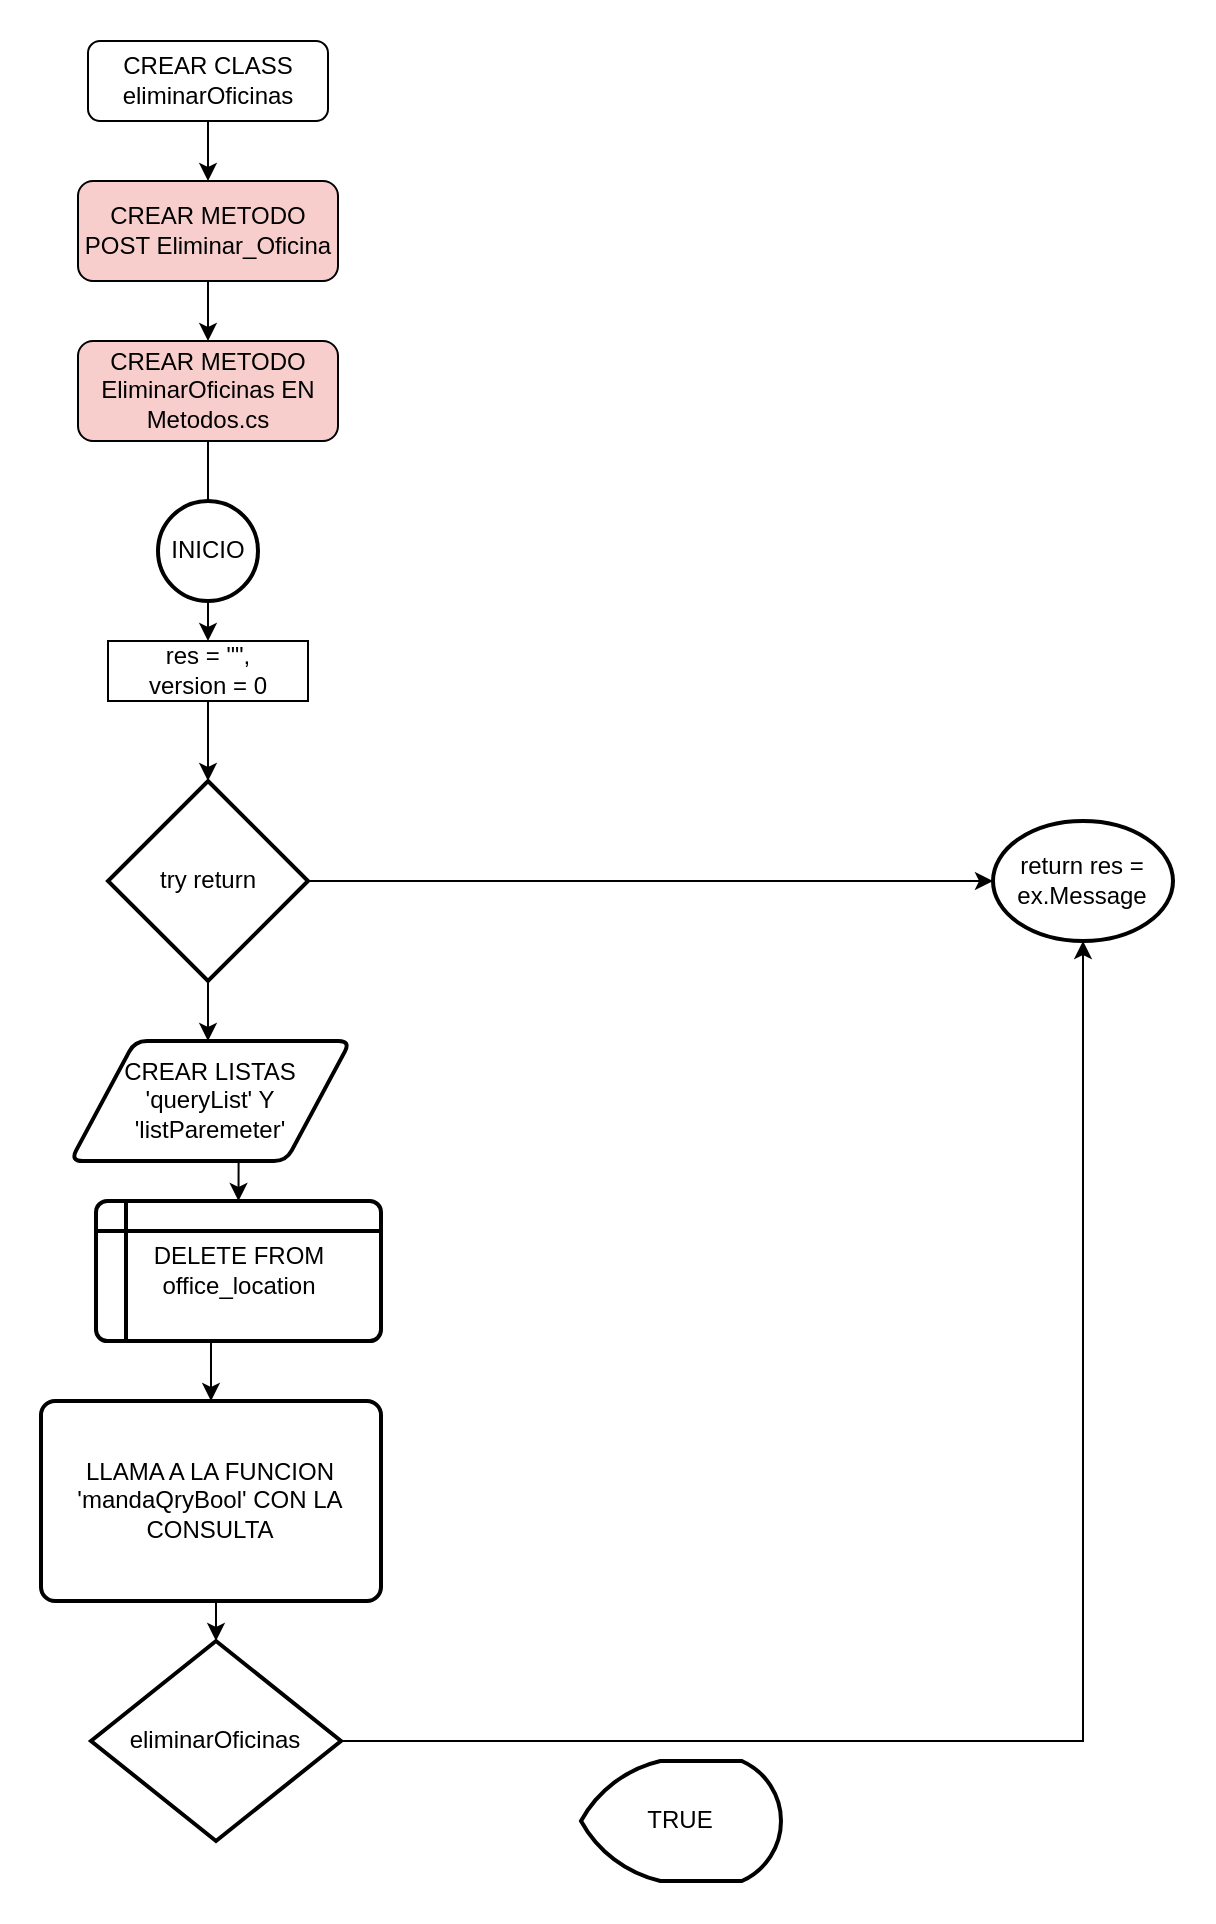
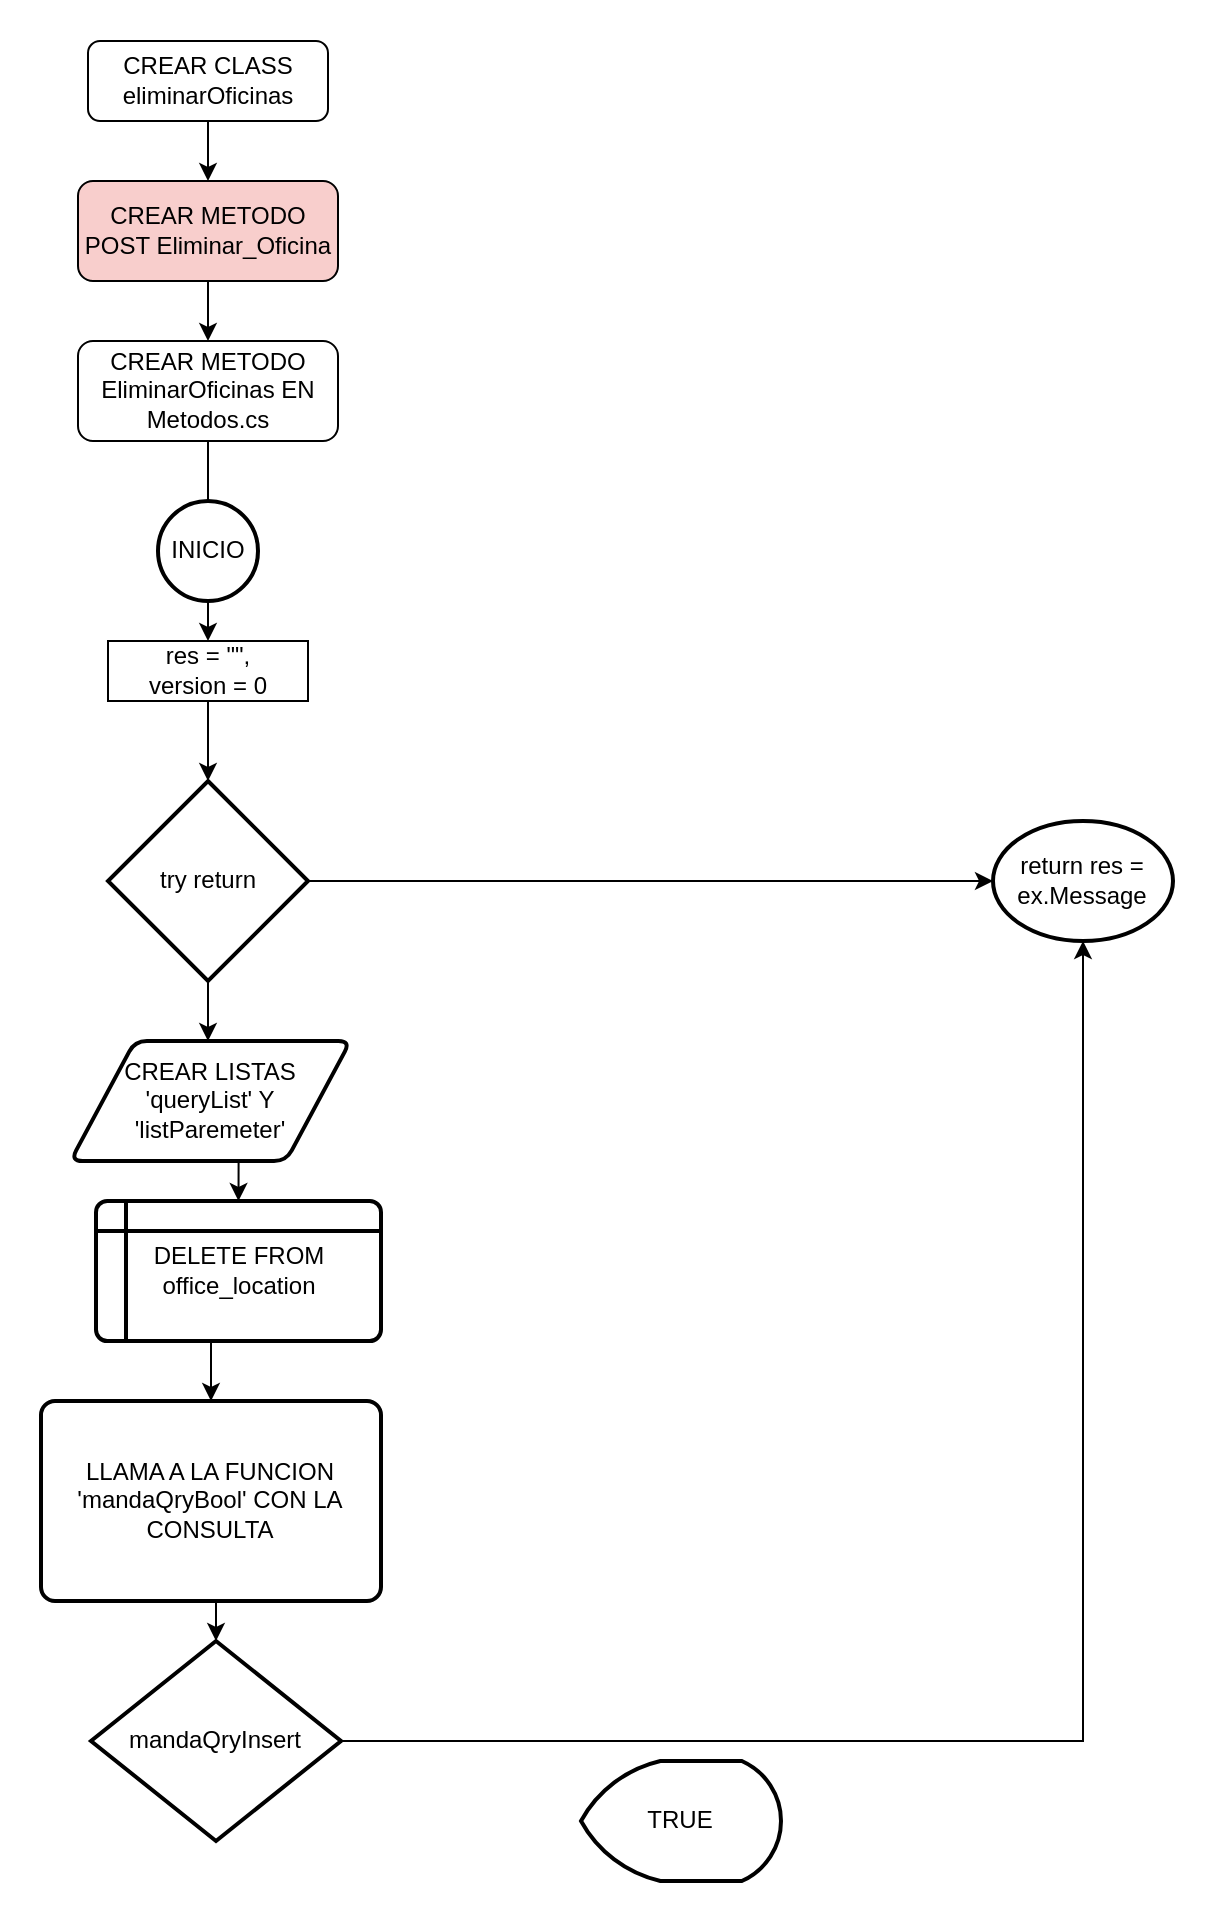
(208, 391) -> (208, 391)
(216, 1741) -> (216, 1741)
